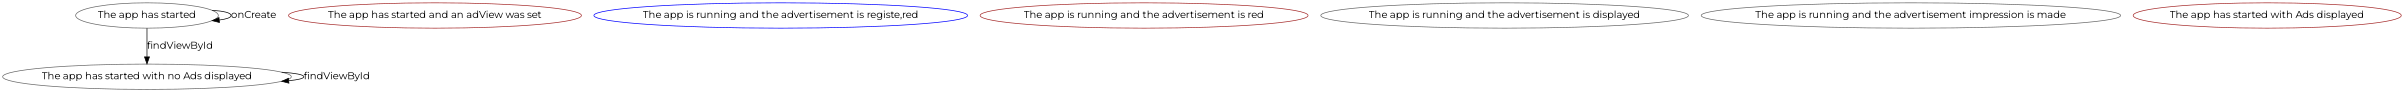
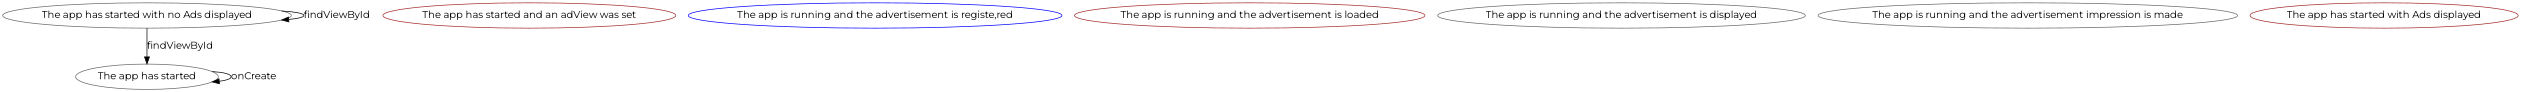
(1144, 15) -> (1250, 15)
(147, 43) -> (147, 43)
